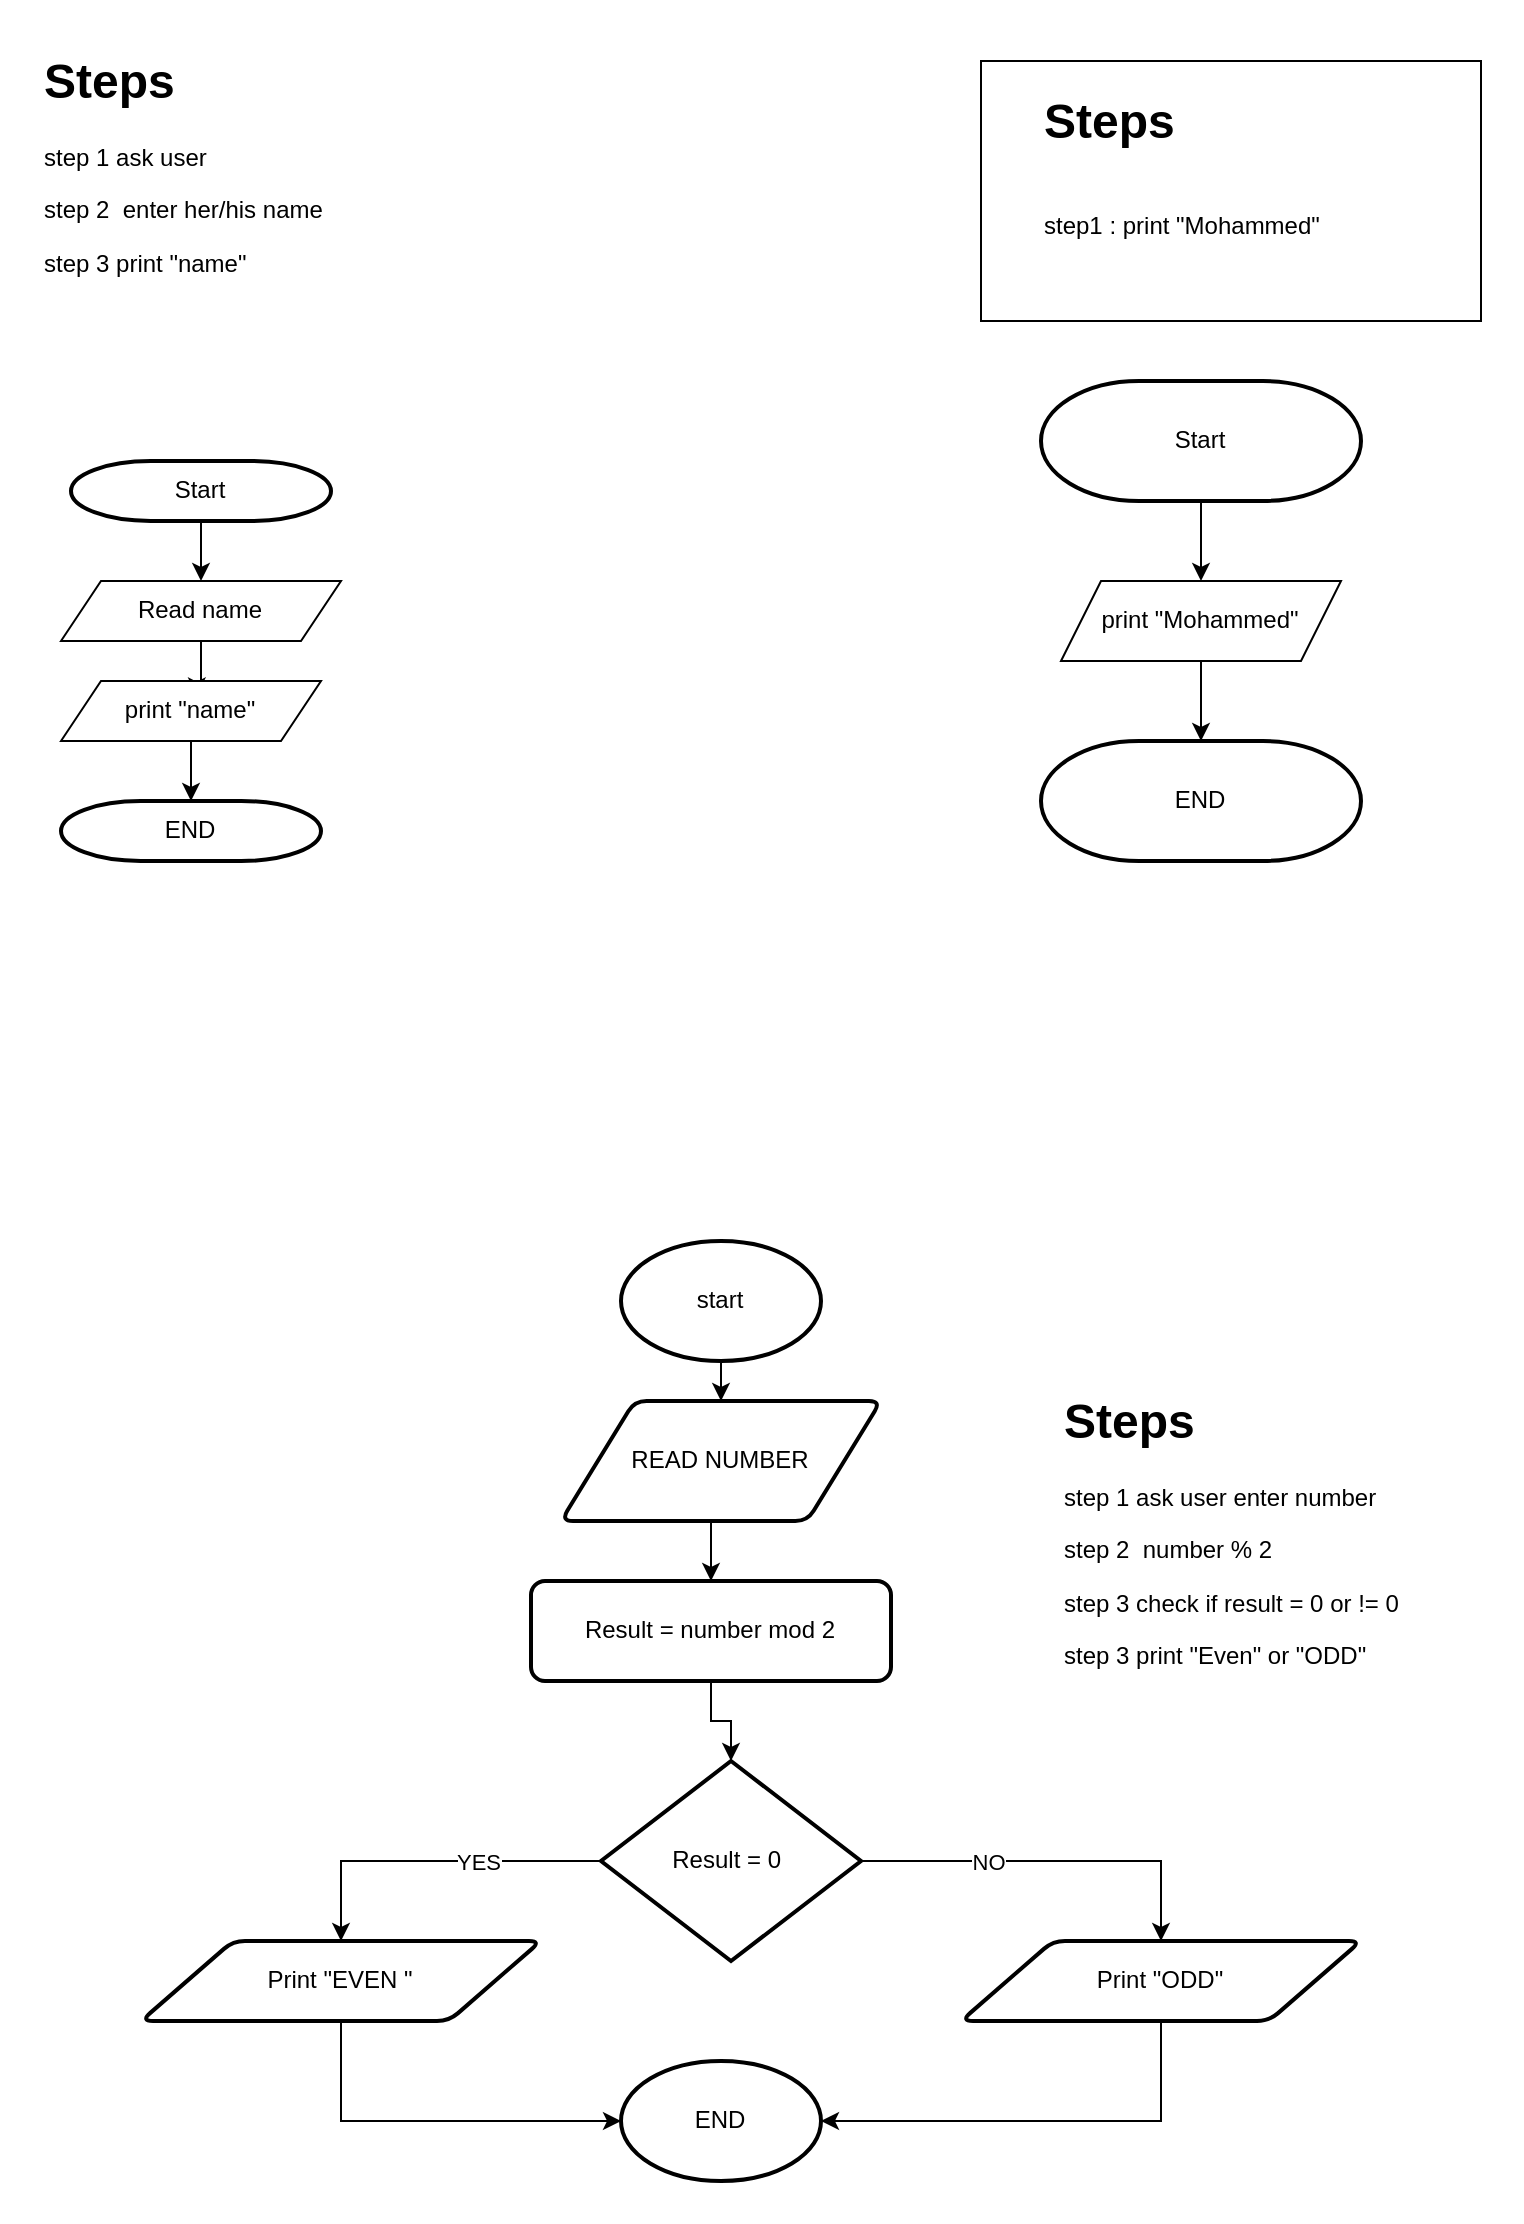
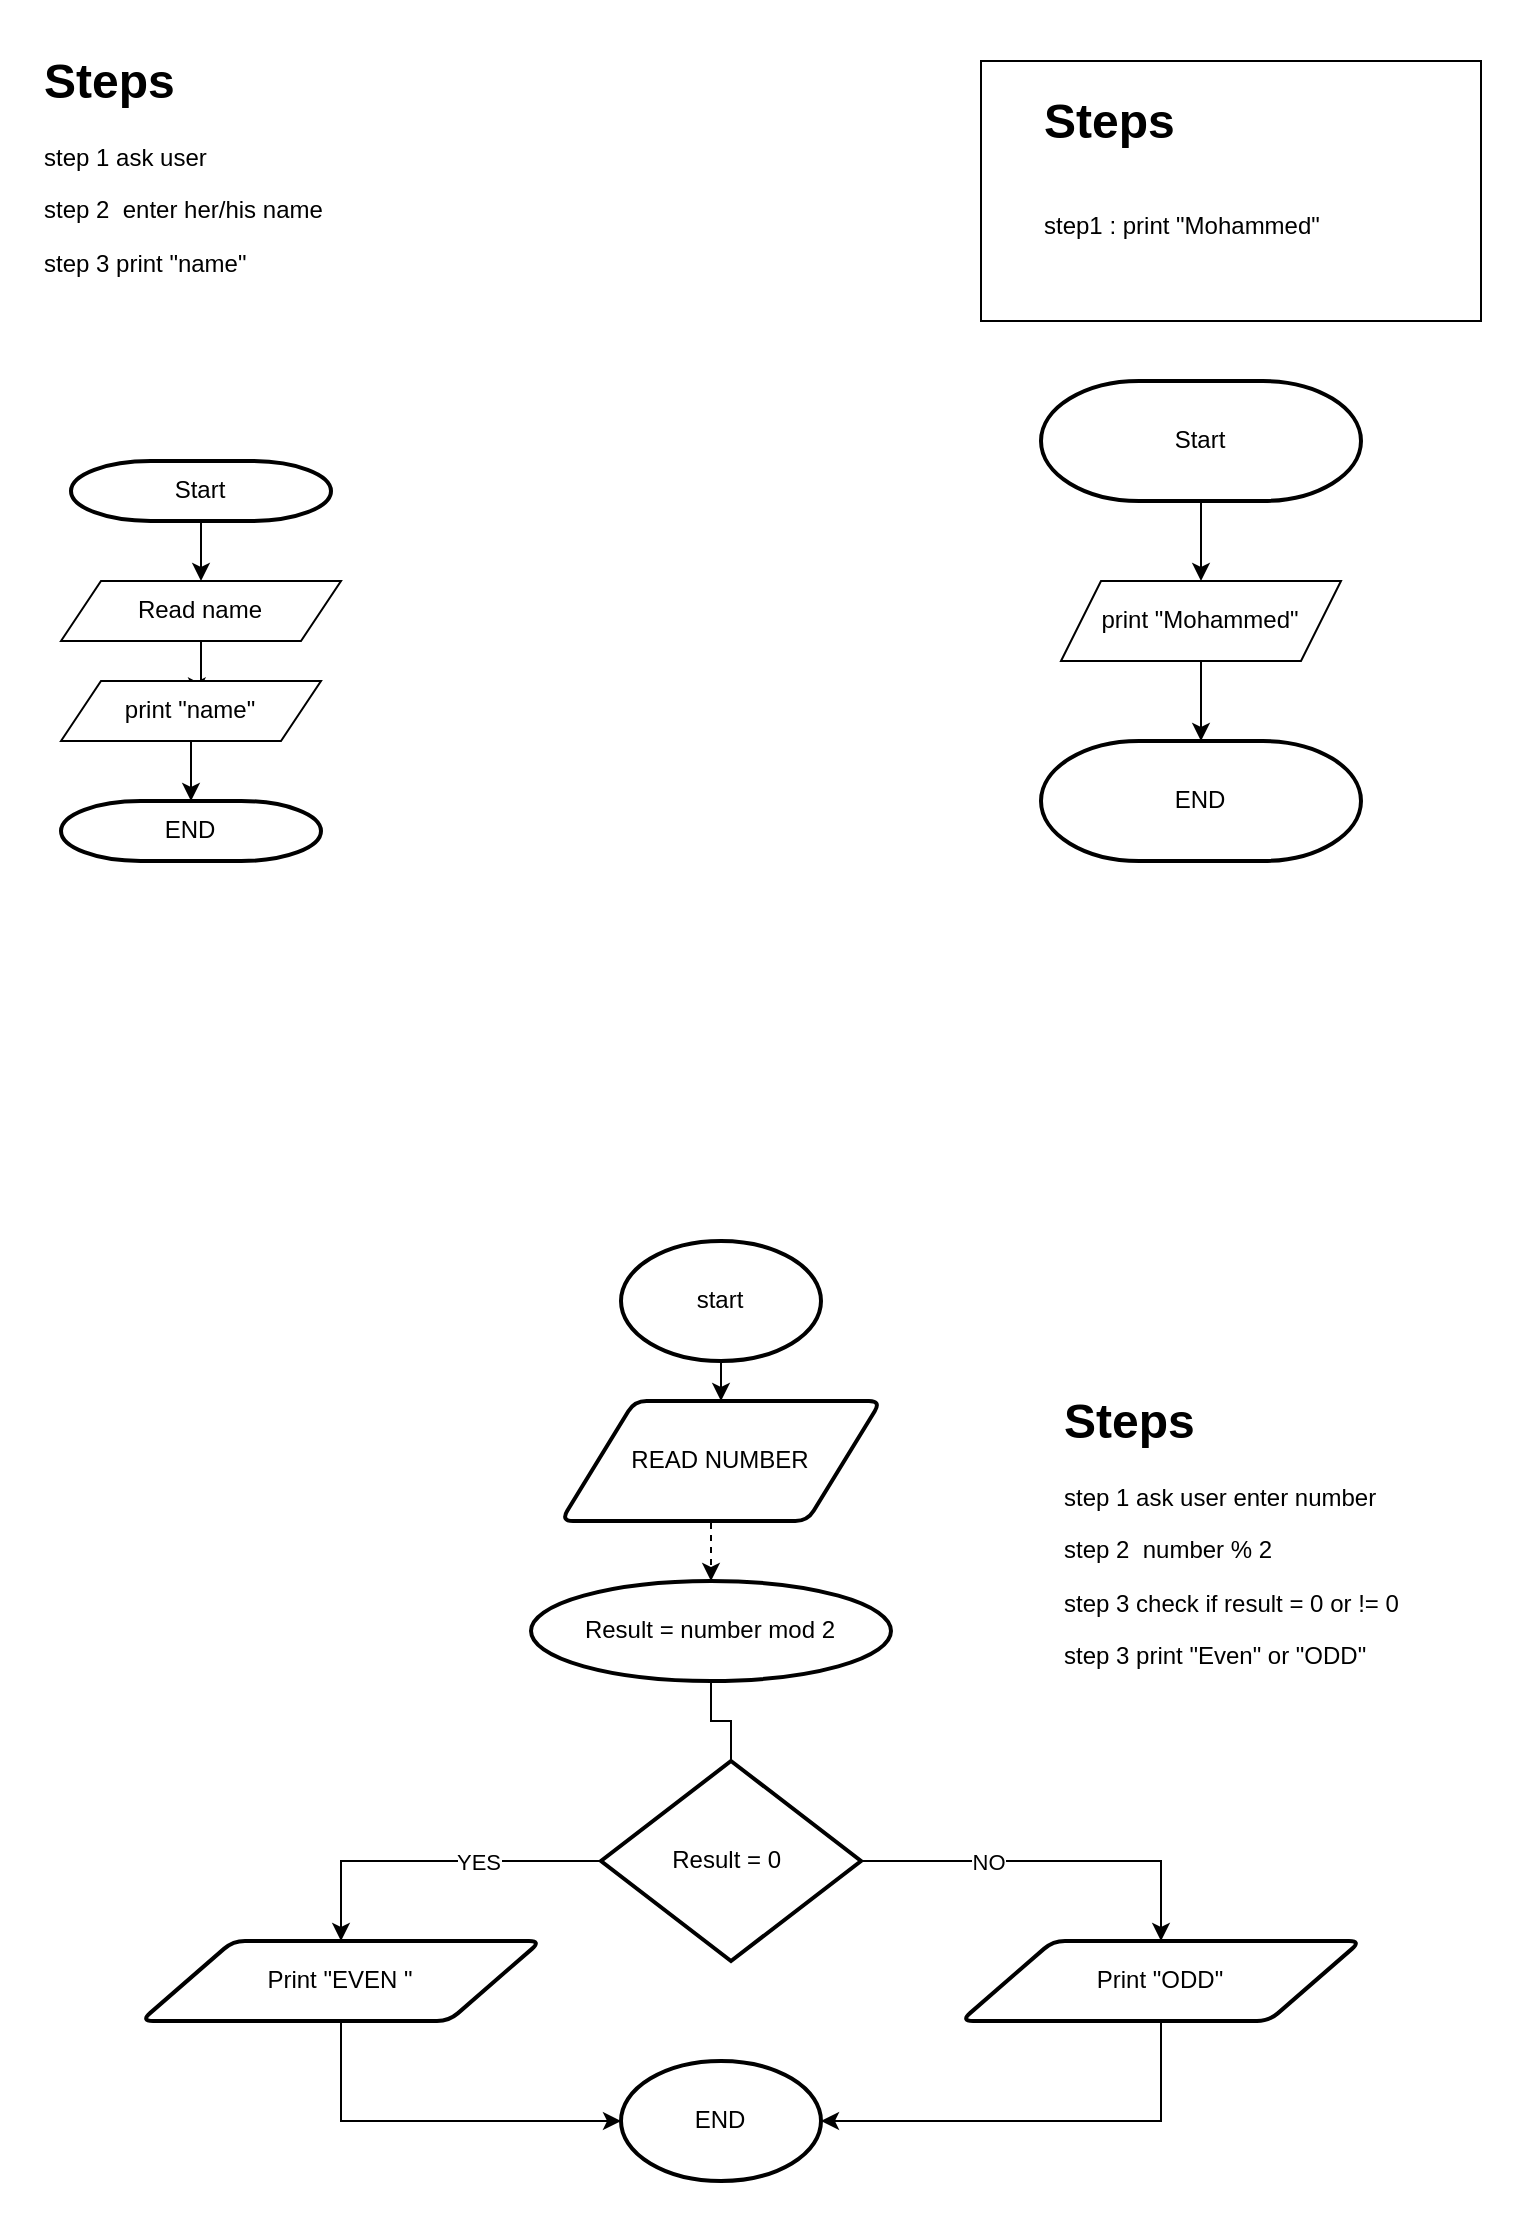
(711, 1547) -> (711, 1547)
(711, 1631) -> (711, 1631)
(731, 1746) -> (731, 1751)
